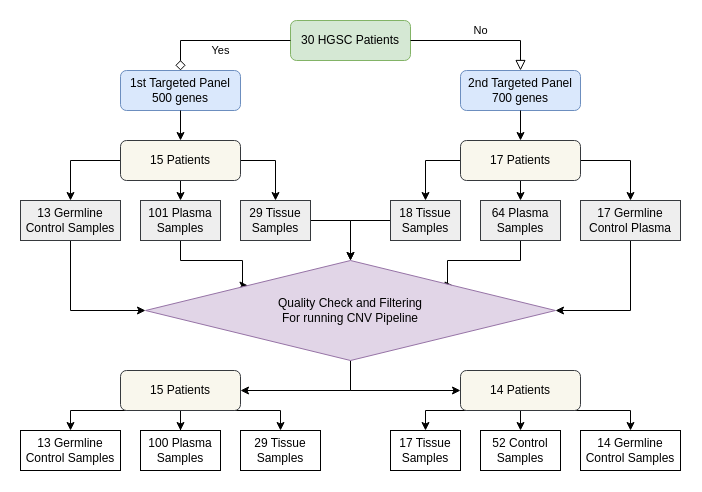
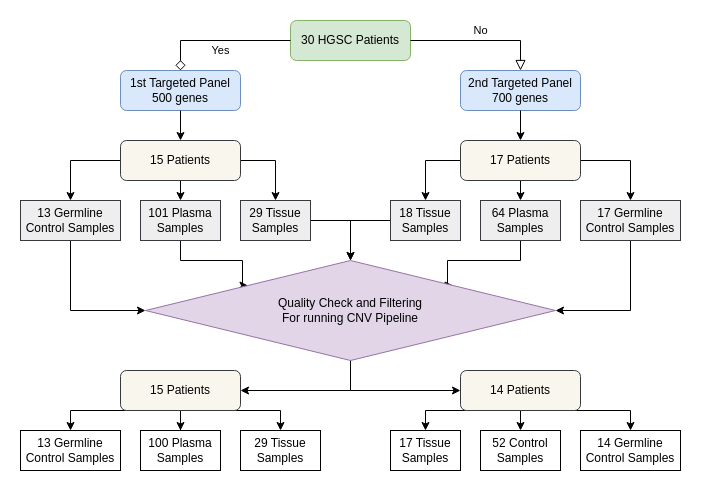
(631, 221) -> (631, 221)
